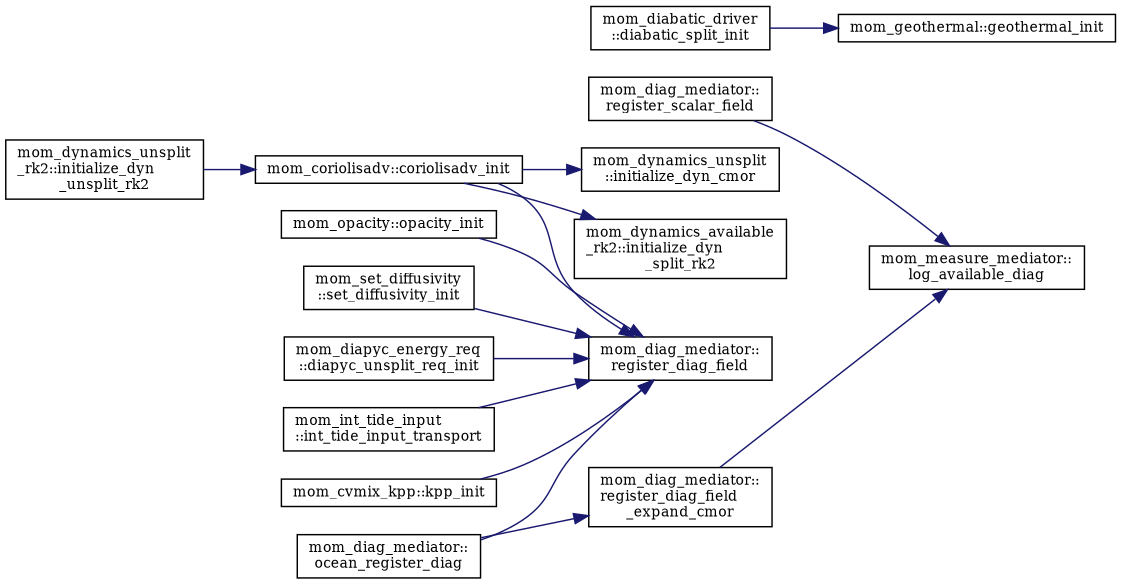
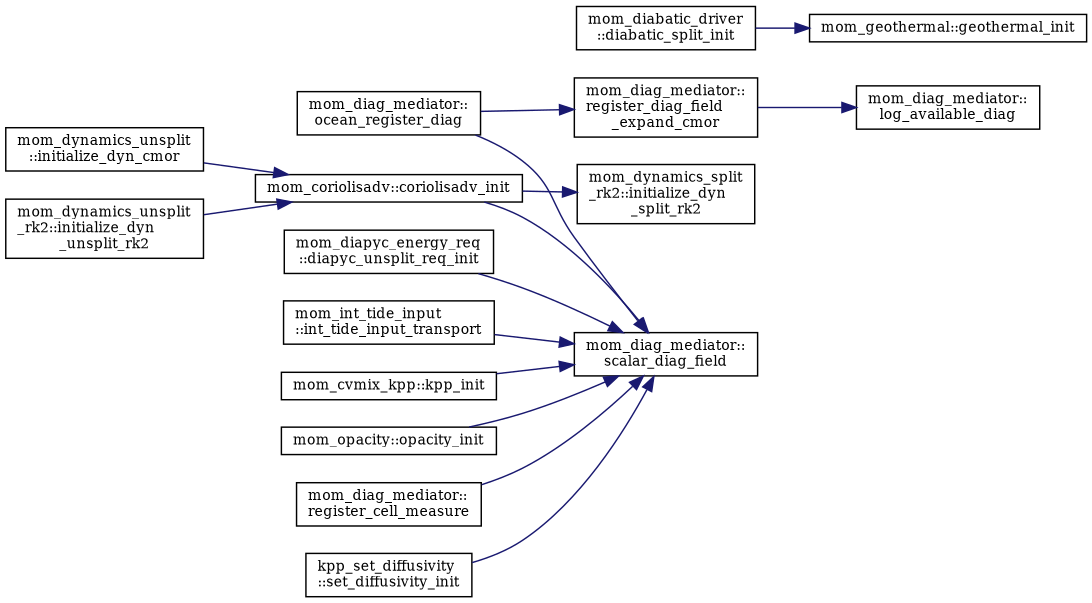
(680, 99) -> none
(545, 170) -> (239, 168)
(680, 249) -> (666, 194)
(977, 268) -> (948, 108)
(389, 288) -> (389, 575)
(680, 359) -> (666, 354)
none -> (389, 504)
